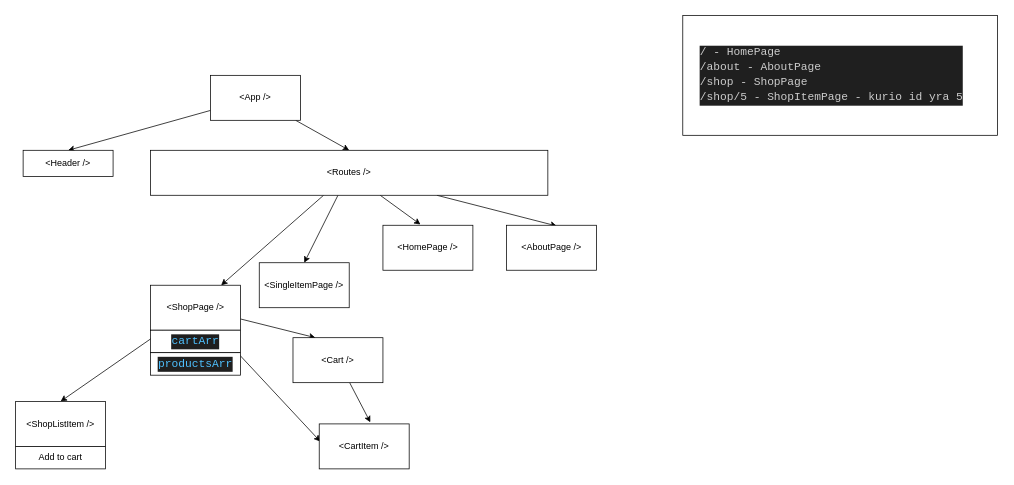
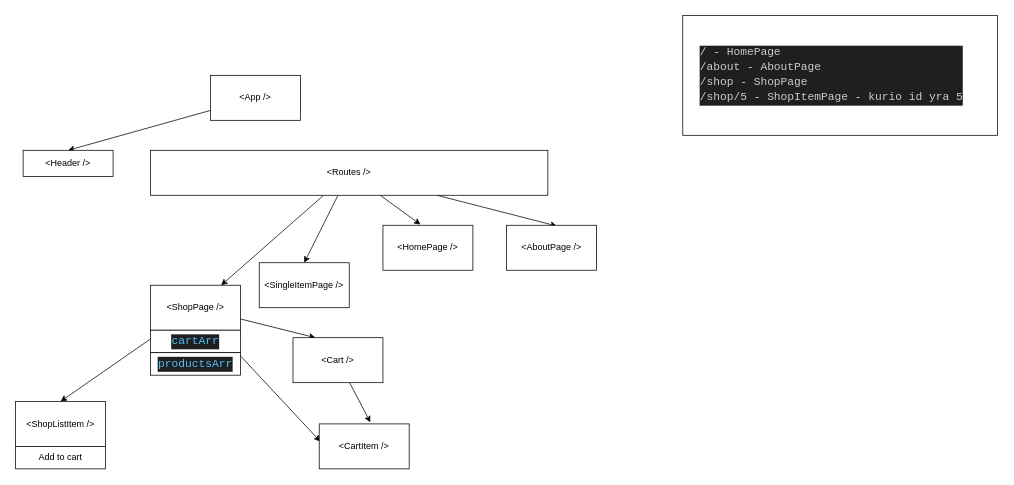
(320, 134) -> none
